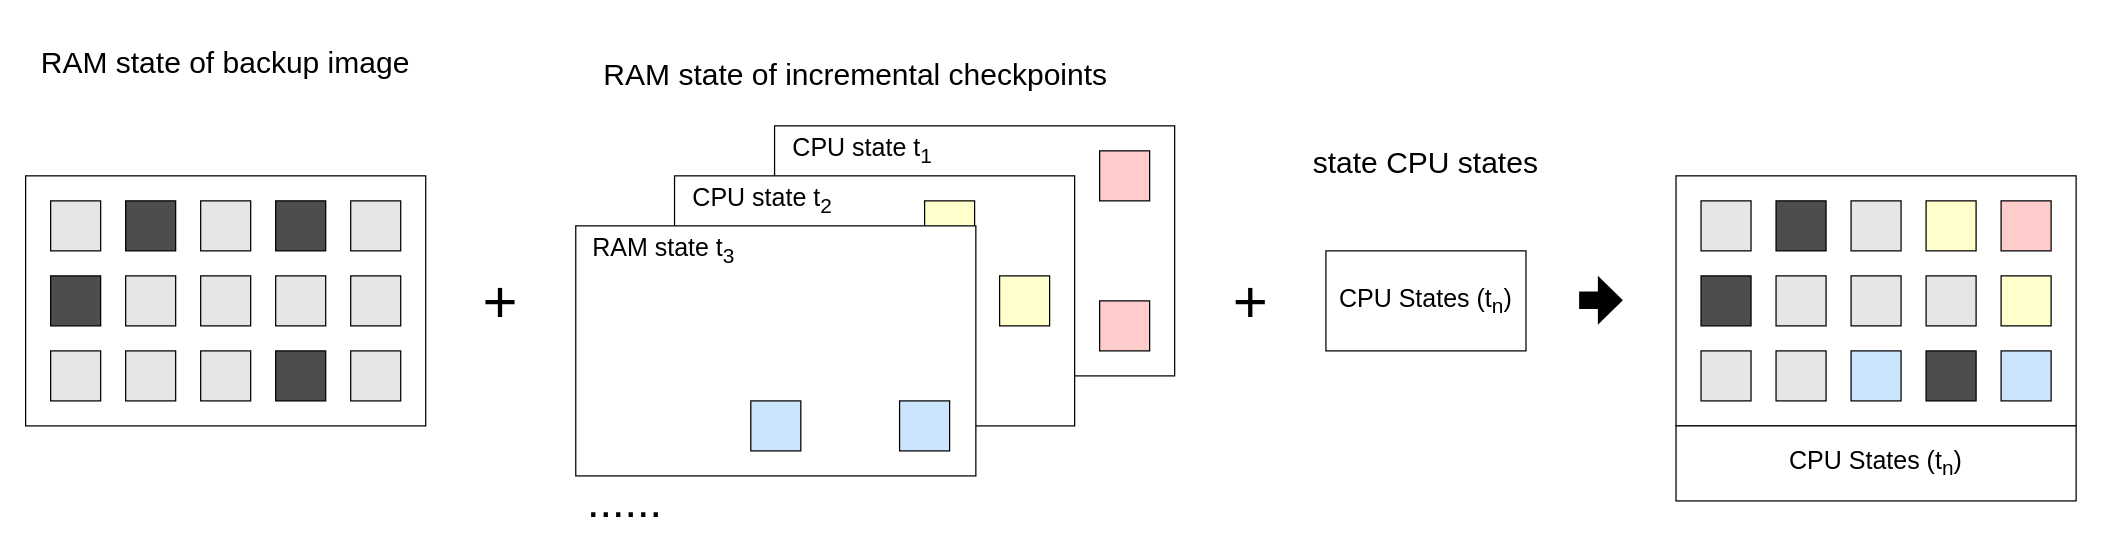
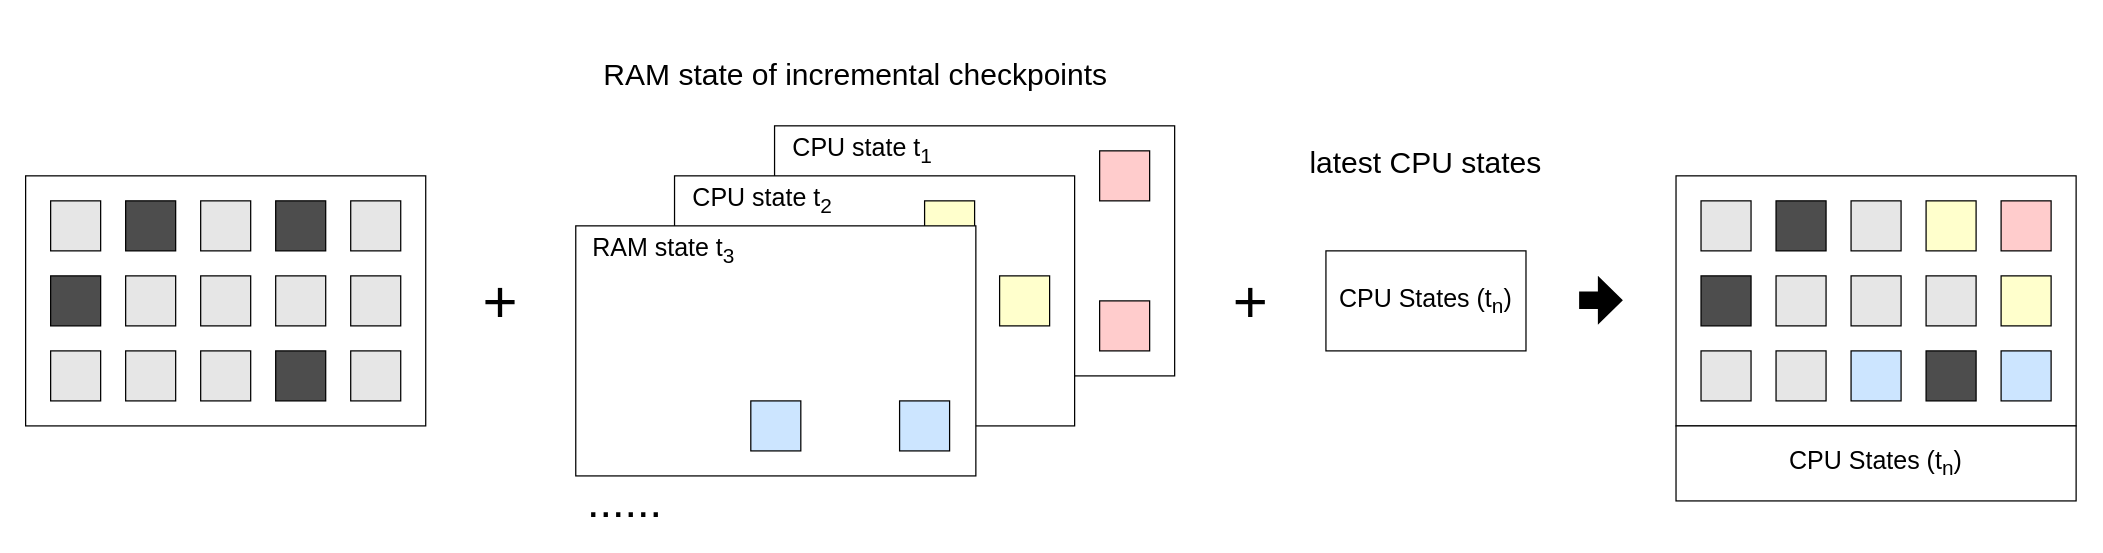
(226, 63) -> none
(1426, 163) -> (1426, 163)
